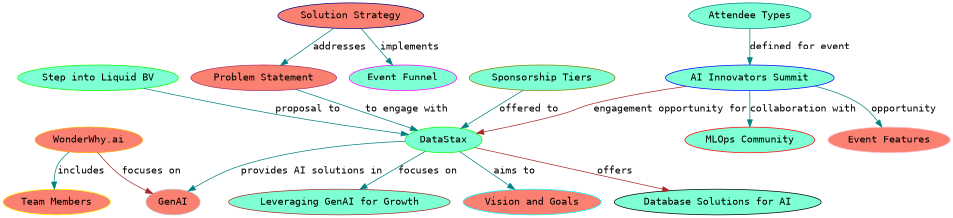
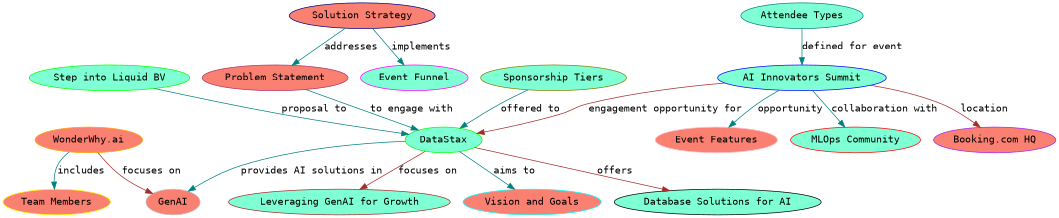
none -> (995, 140)
(396, 169) -> (396, 169)
